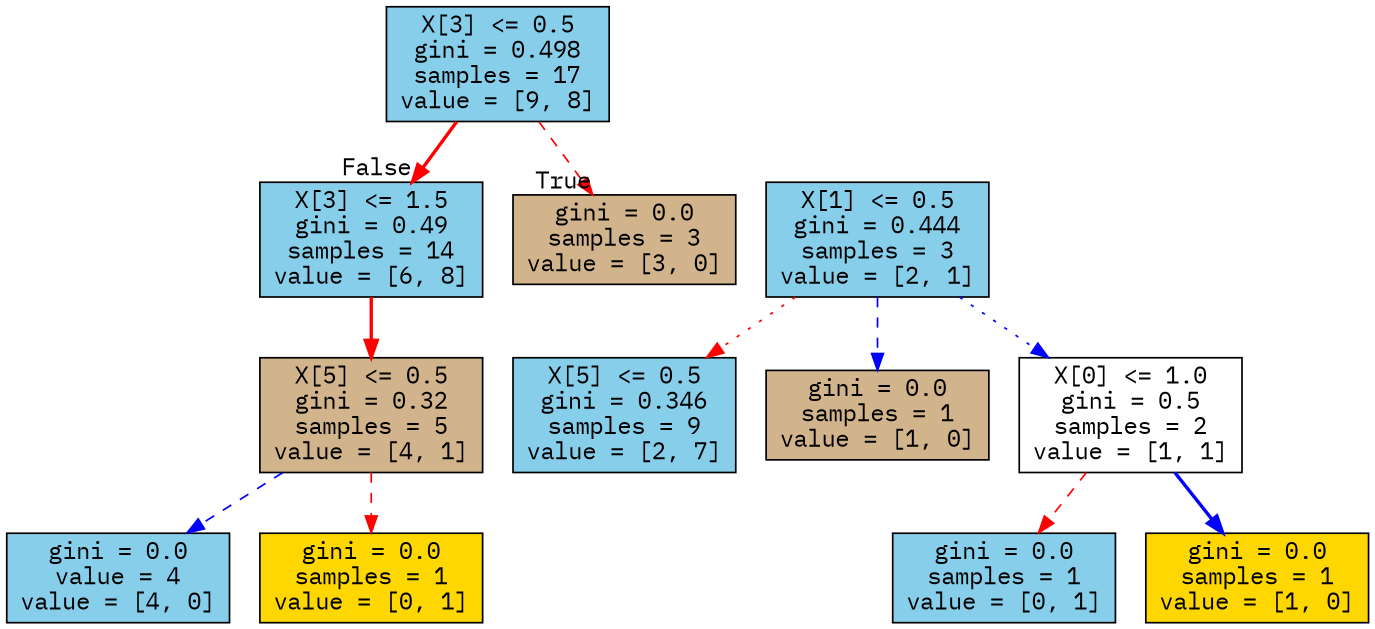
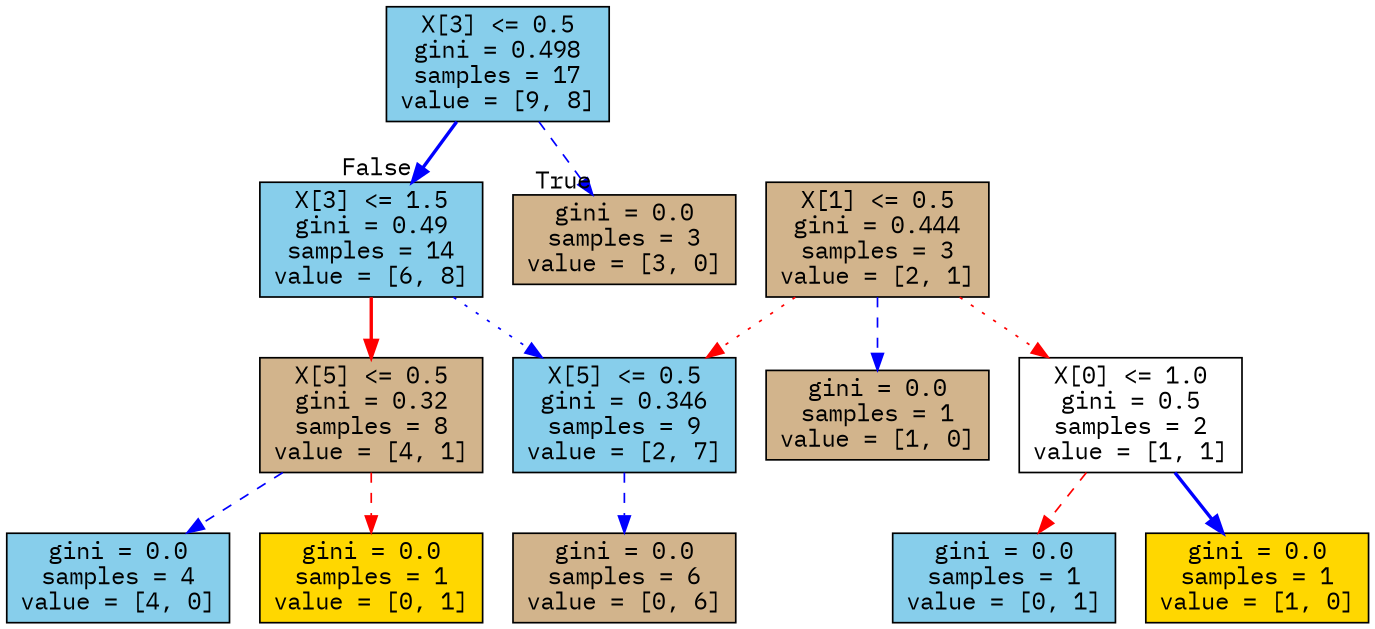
(440, 145) -> (440, 145)
(561, 151) -> (561, 151)
(878, 240) -> (878, 240)
none -> (491, 323)
(997, 323) -> (997, 323)
(371, 415) -> (371, 415)
(118, 578) -> (118, 578)
none -> (624, 578)
